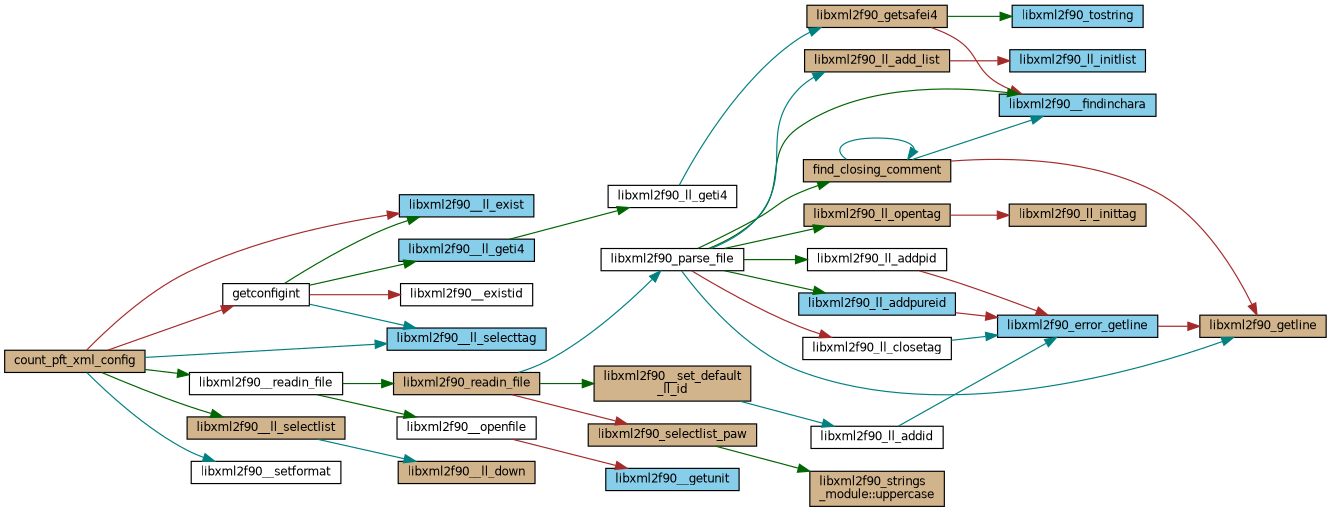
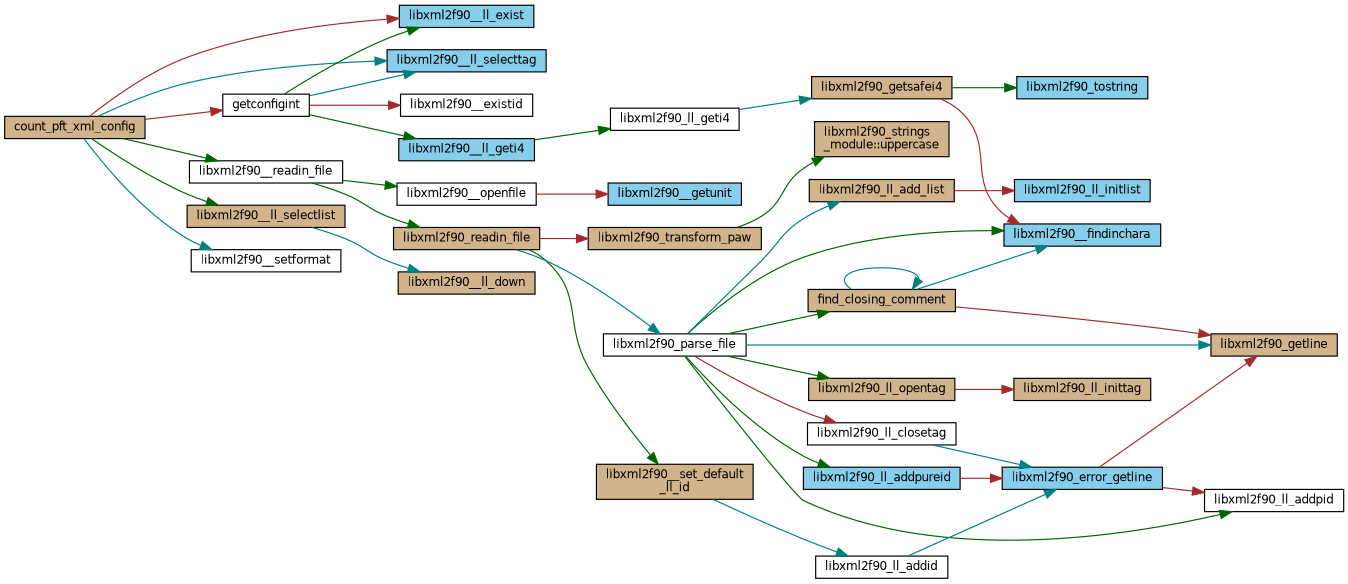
(978, 290) -> (1178, 489)
(672, 435) -> (675, 239)
